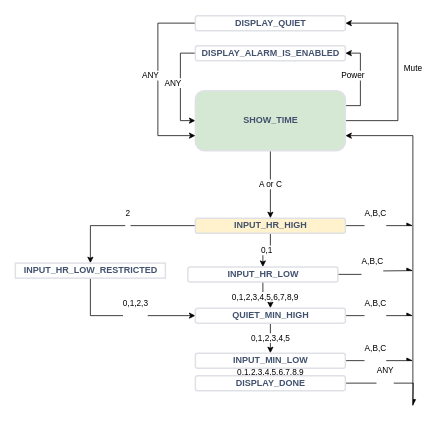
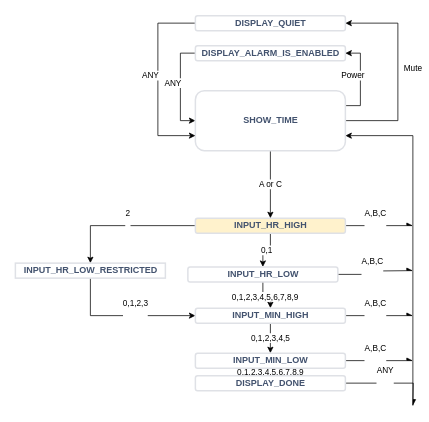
(270, 120) -> (270, 120)
(271, 315) -> (271, 315)
